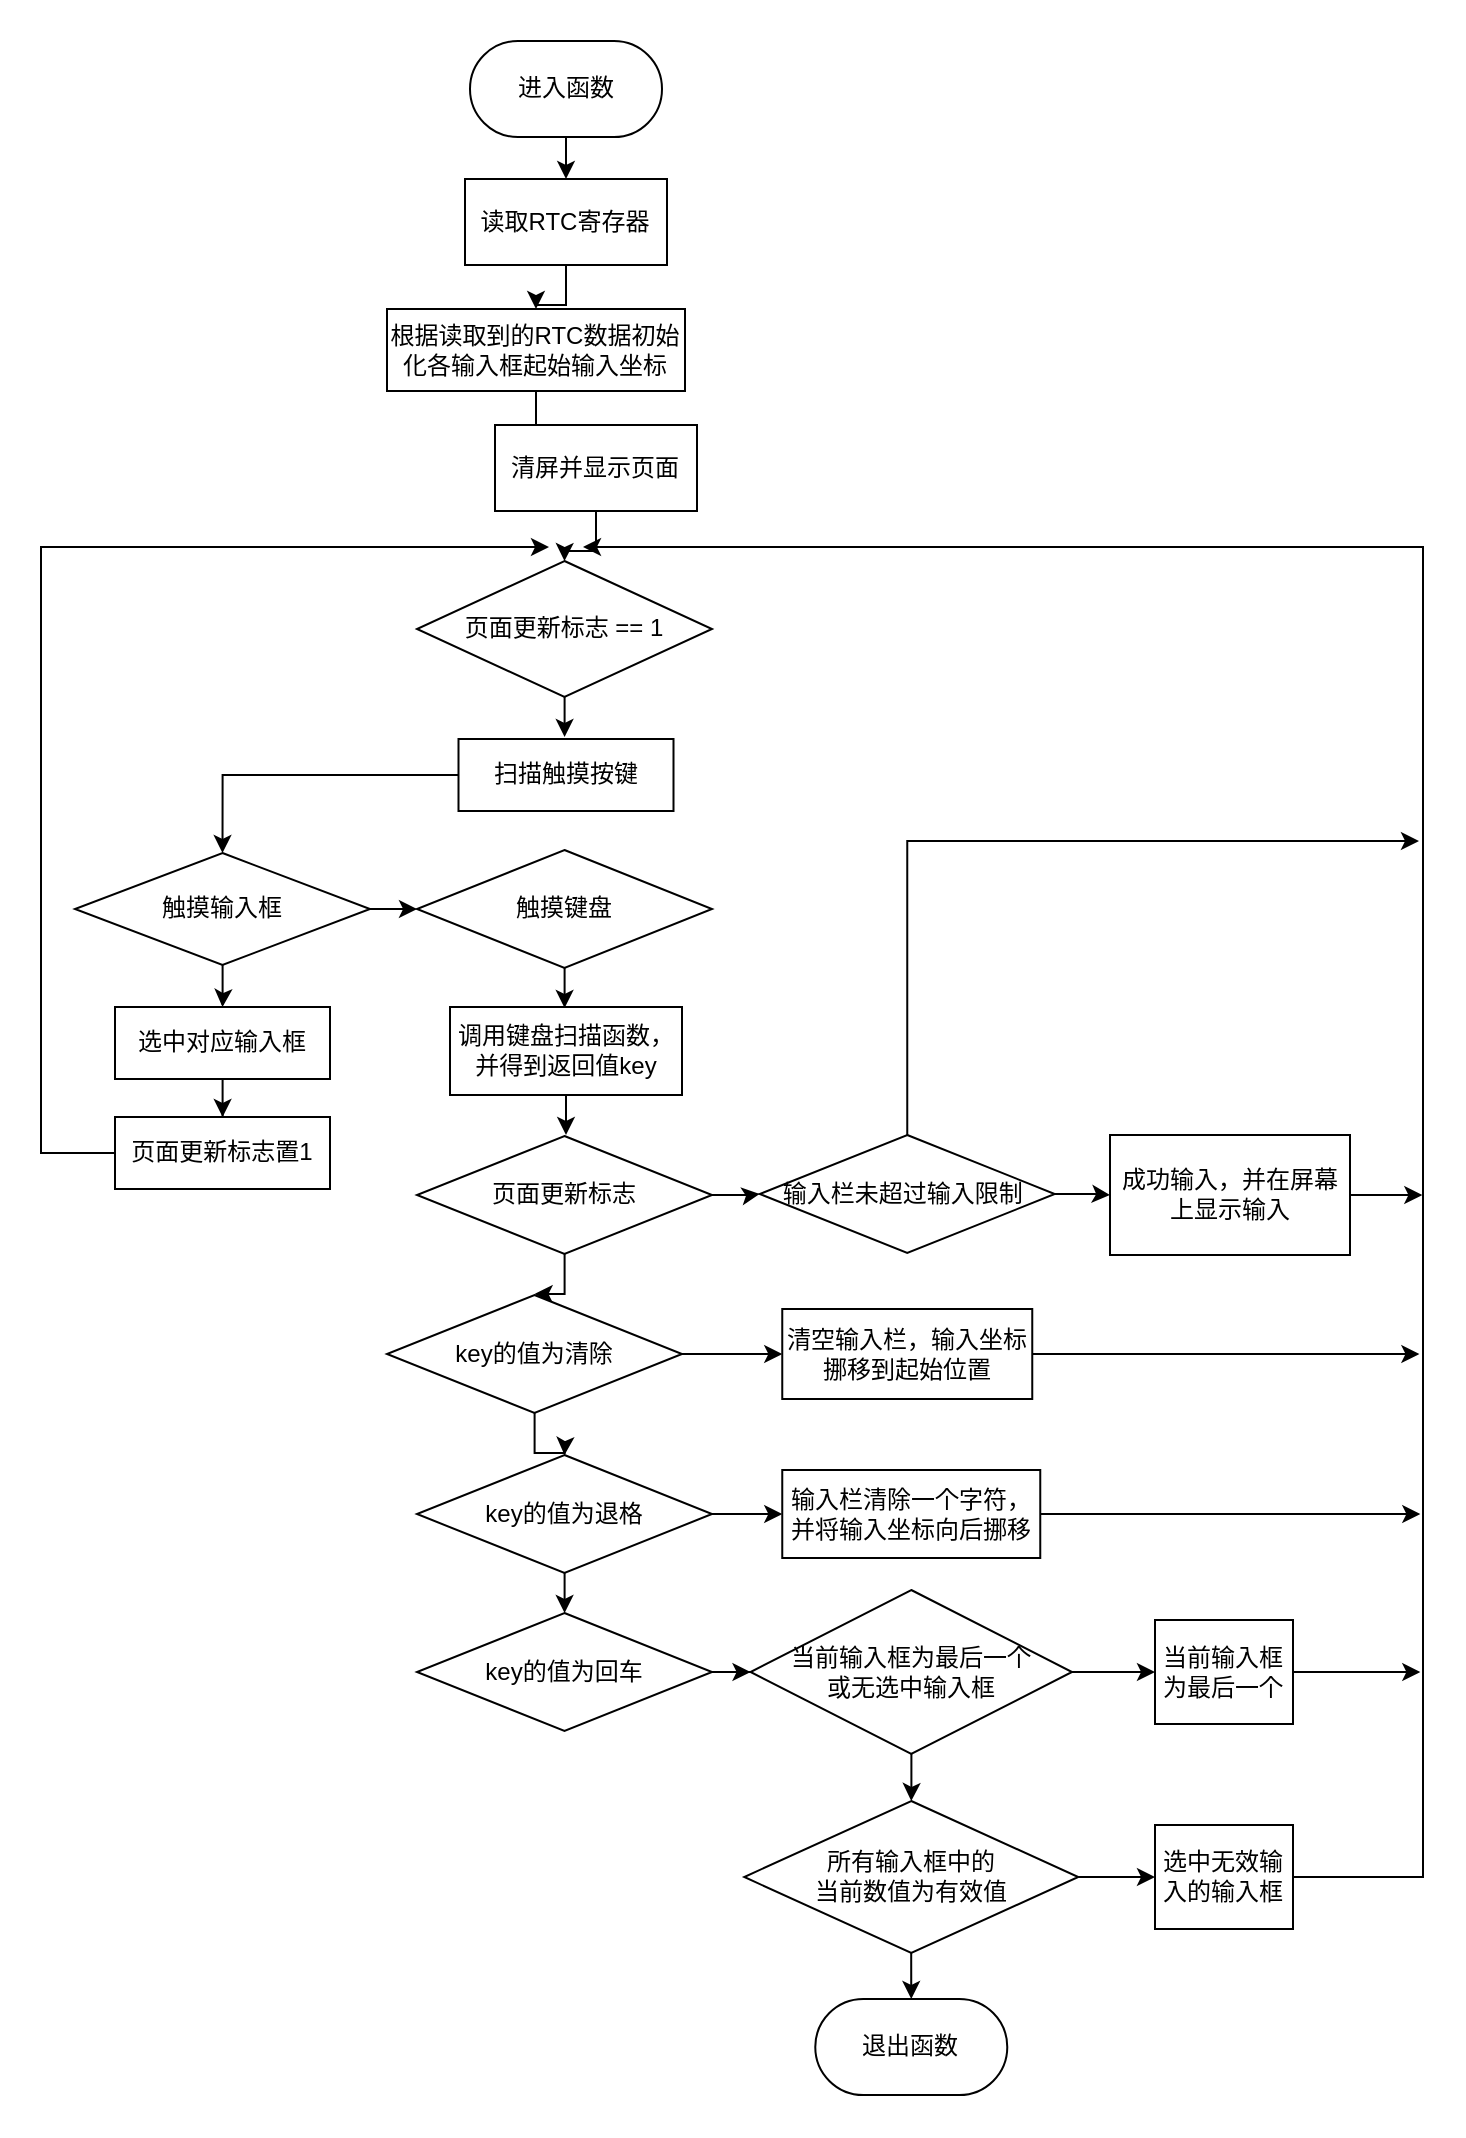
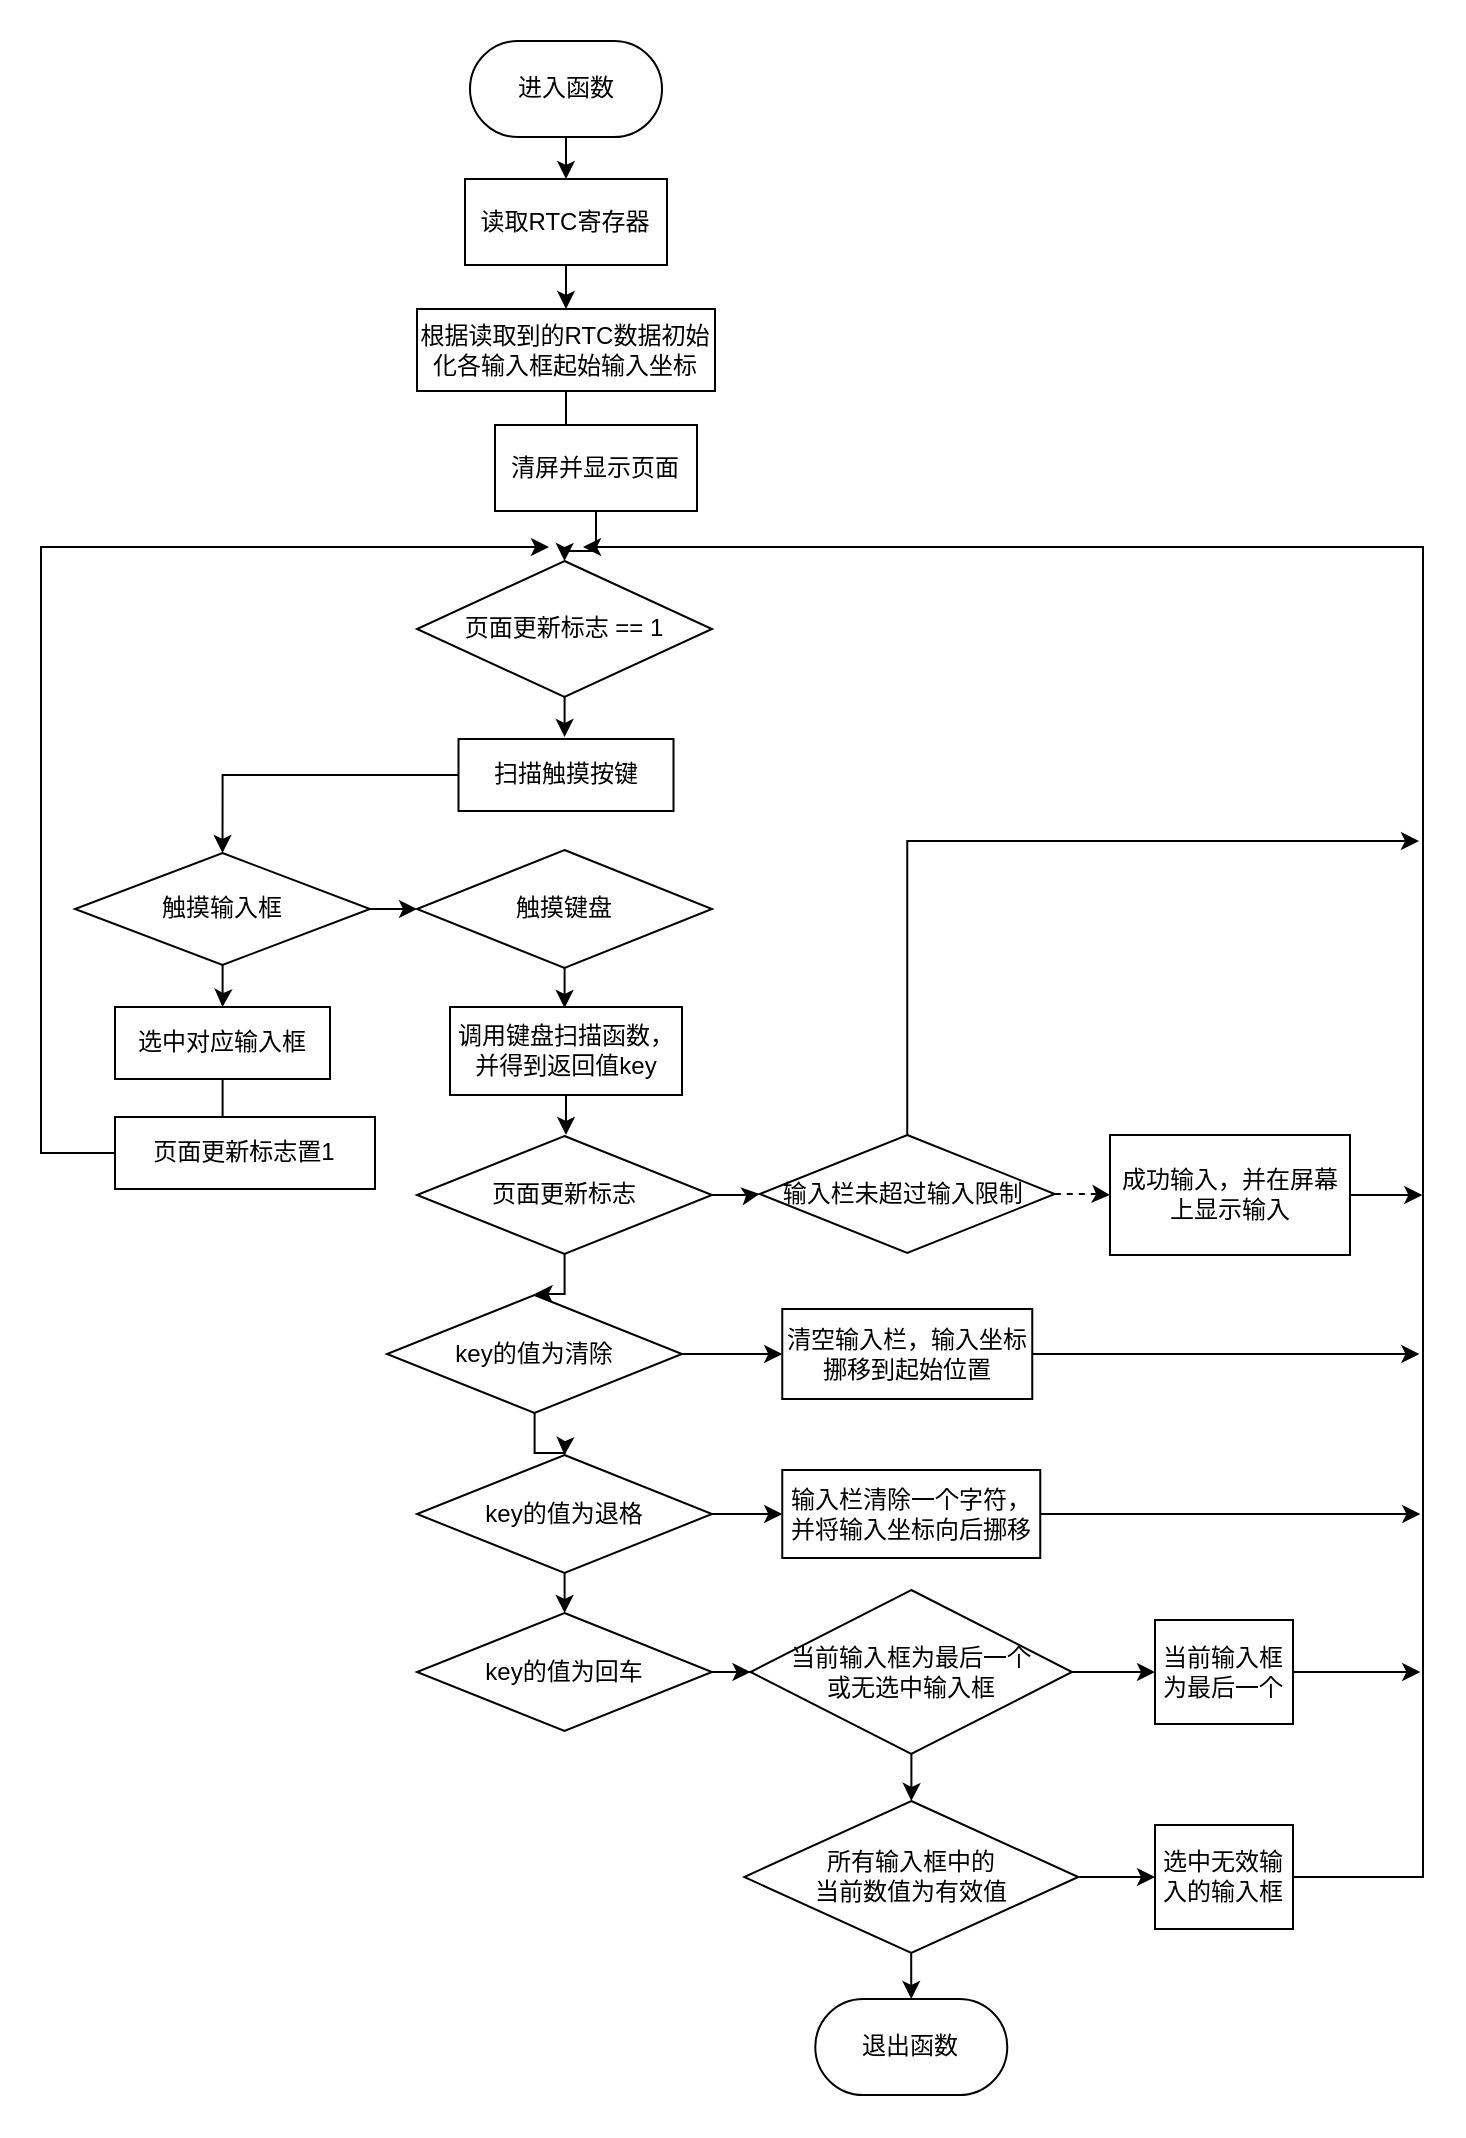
(536, 350) -> (566, 350)
(223, 1153) -> (245, 1153)
(1075, 1194) -> (1075, 1194)
